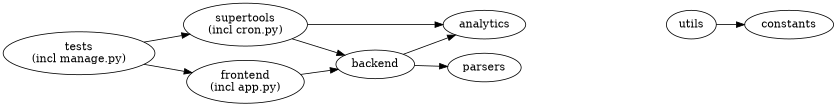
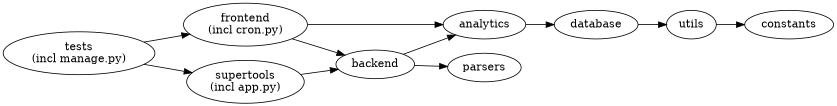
(245, 25) -> (245, 25)
none -> (596, 25)
(245, 82) -> (245, 82)
